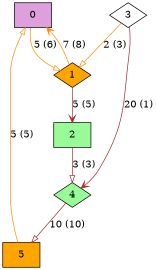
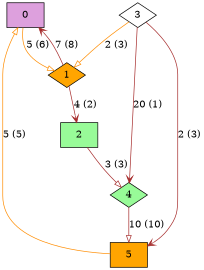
(62, 48) -> (55, 48)
(84, 105) -> (85, 105)
none -> (178, 131)
